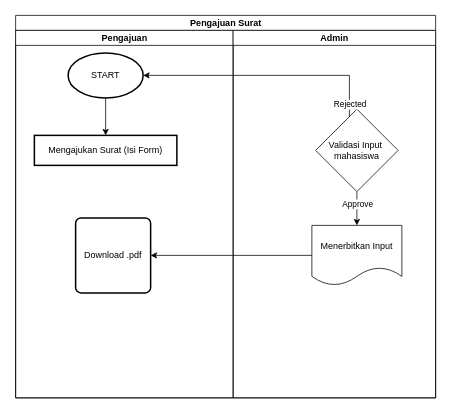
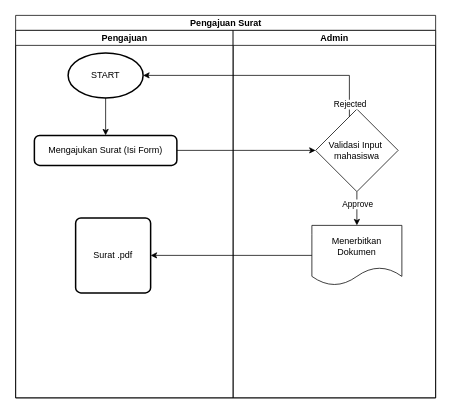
(105, 150) -> (105, 150)
none -> (243, 150)
(357, 246) -> (357, 246)
(113, 255) -> (113, 255)
